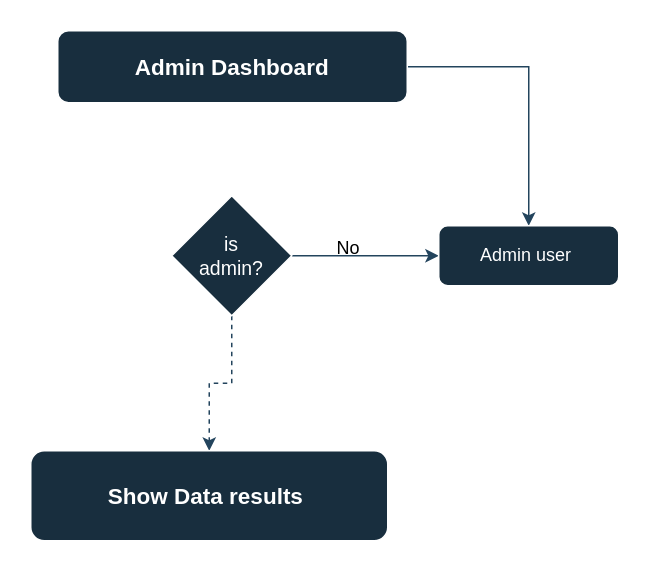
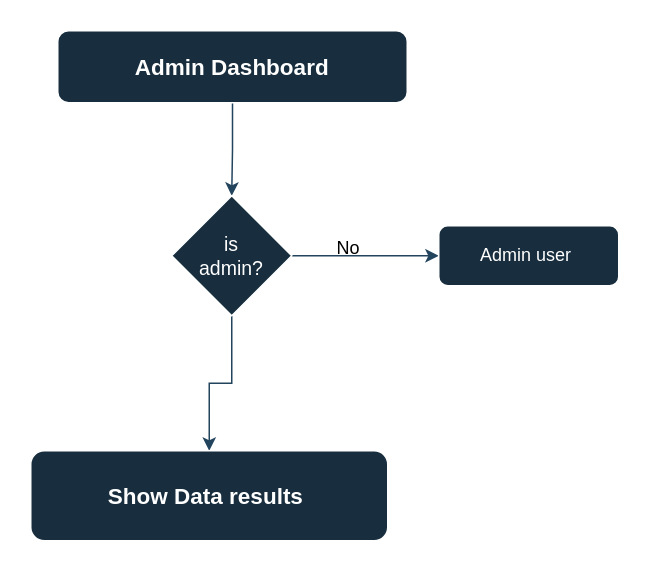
(529, 81) -> (233, 144)
(227, 383) -> (227, 383)
